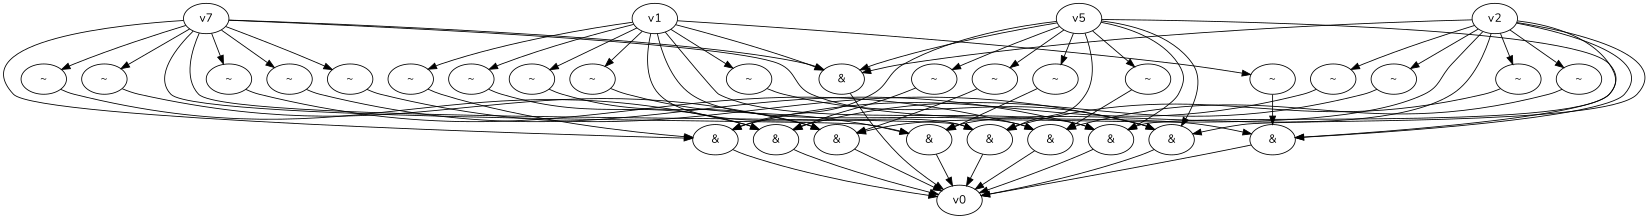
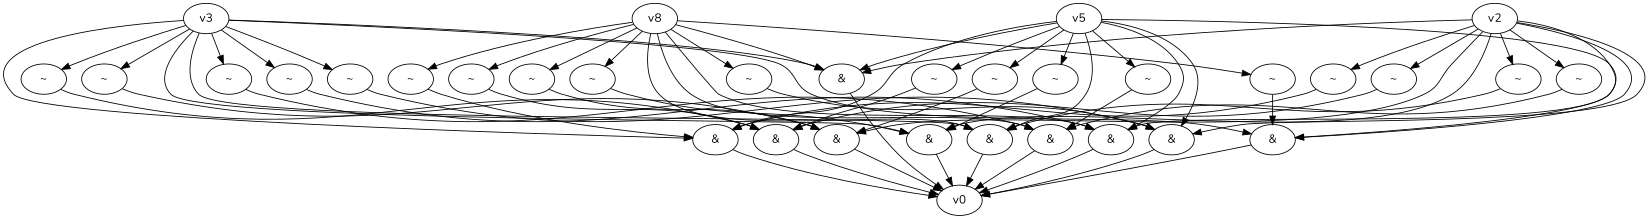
(206, 19) -> (206, 19)
(655, 19) -> (655, 19)
